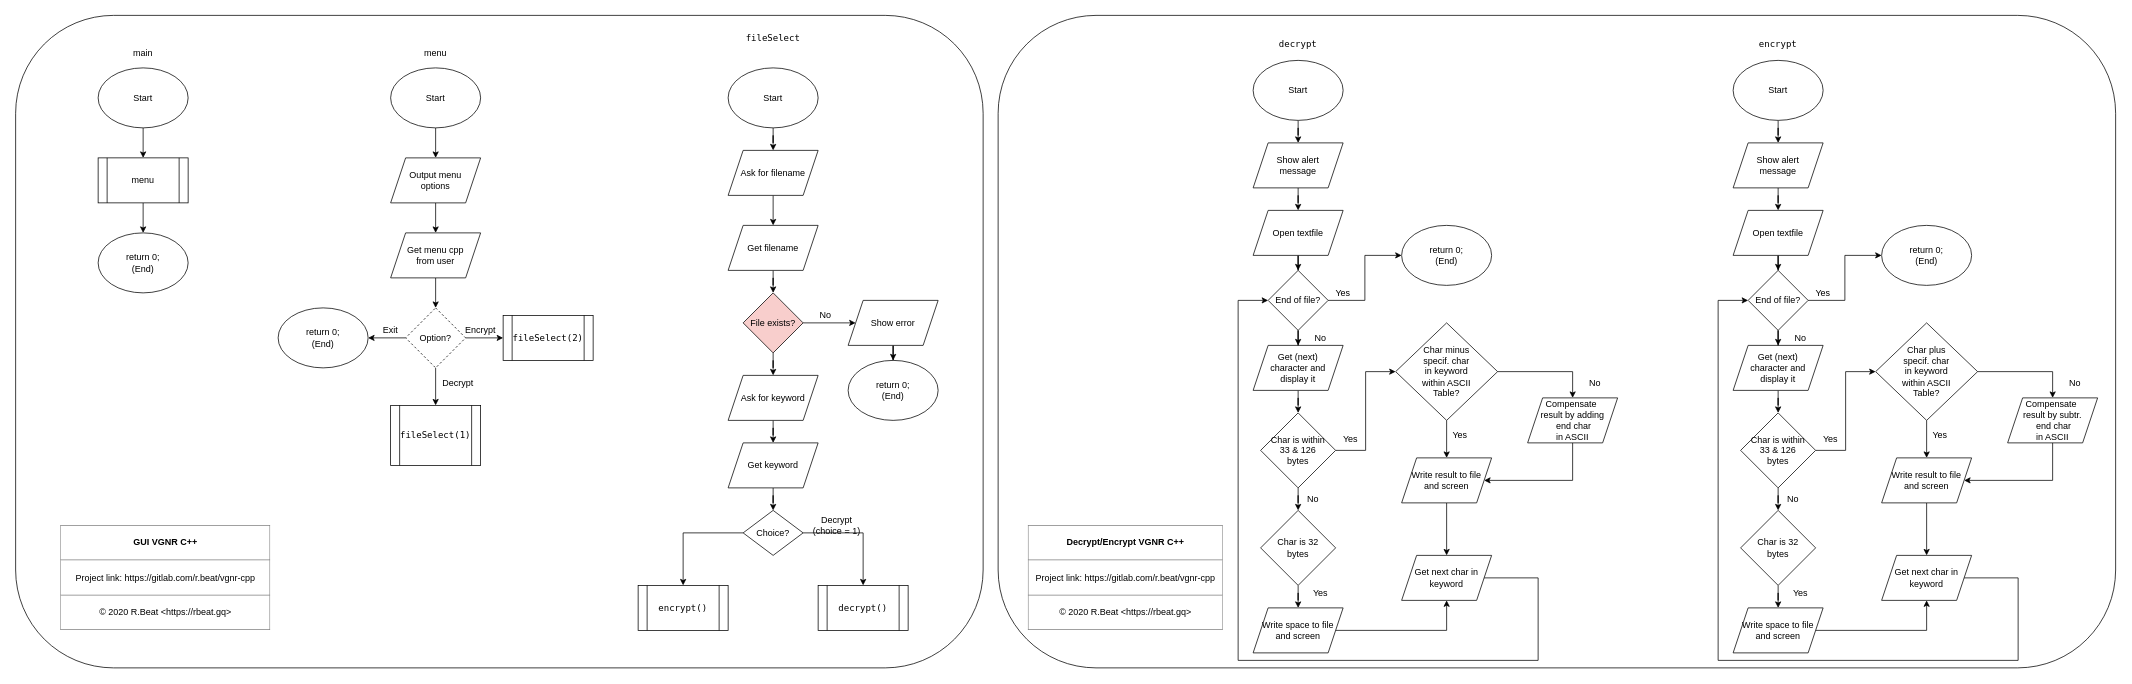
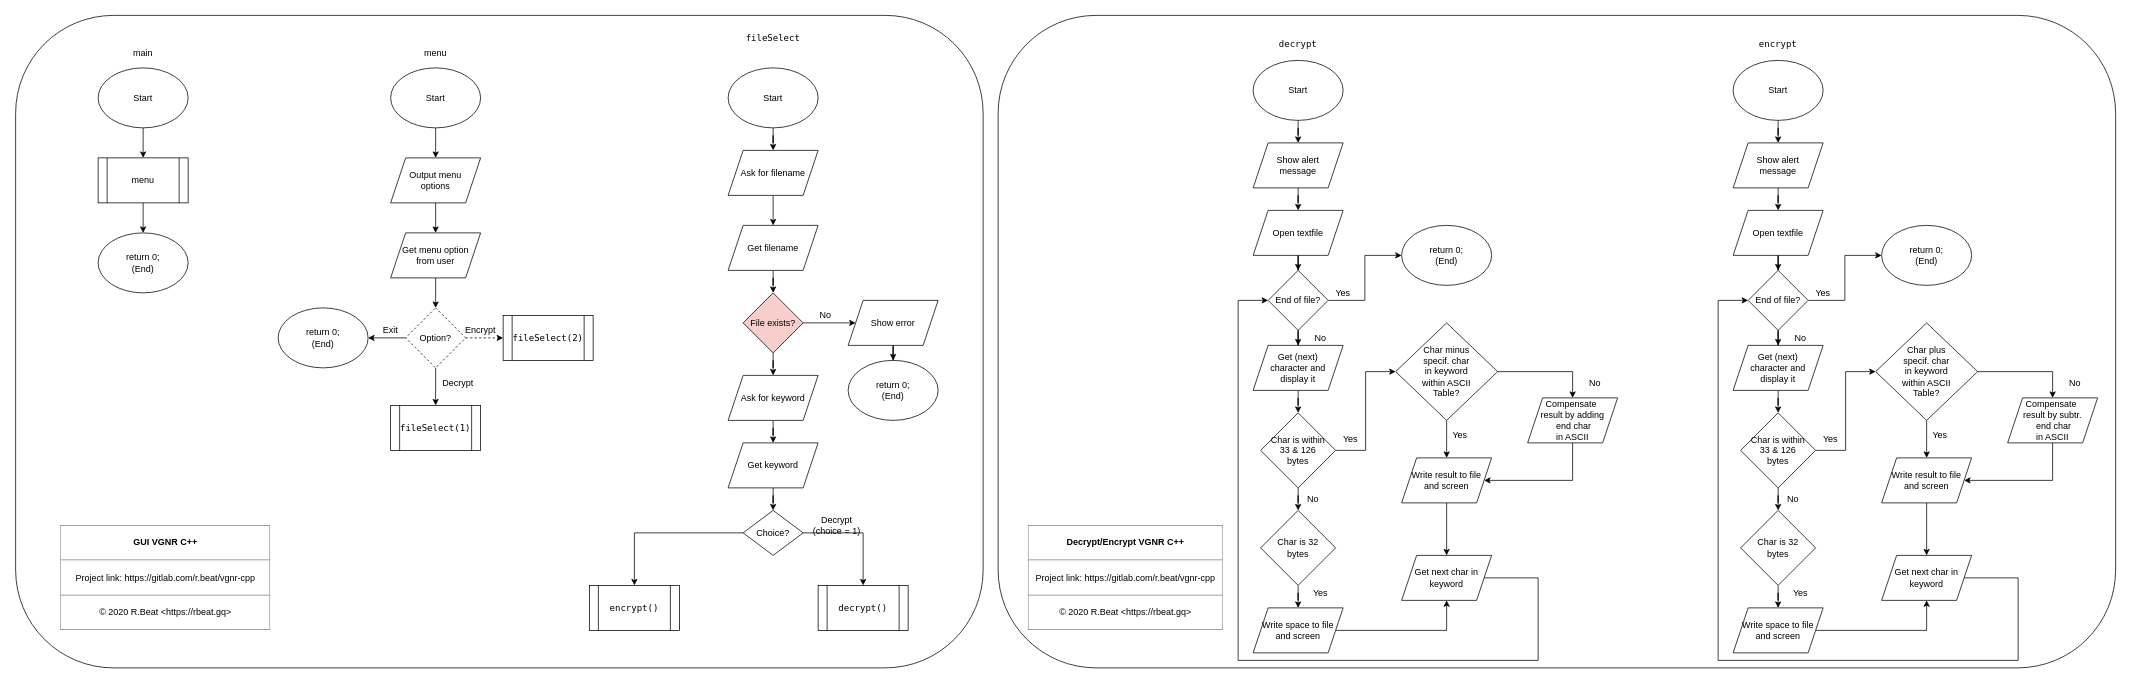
(435, 255) -> (435, 255)
(482, 338) -> (482, 338)
(435, 435) -> (435, 428)
(683, 608) -> (634, 608)
